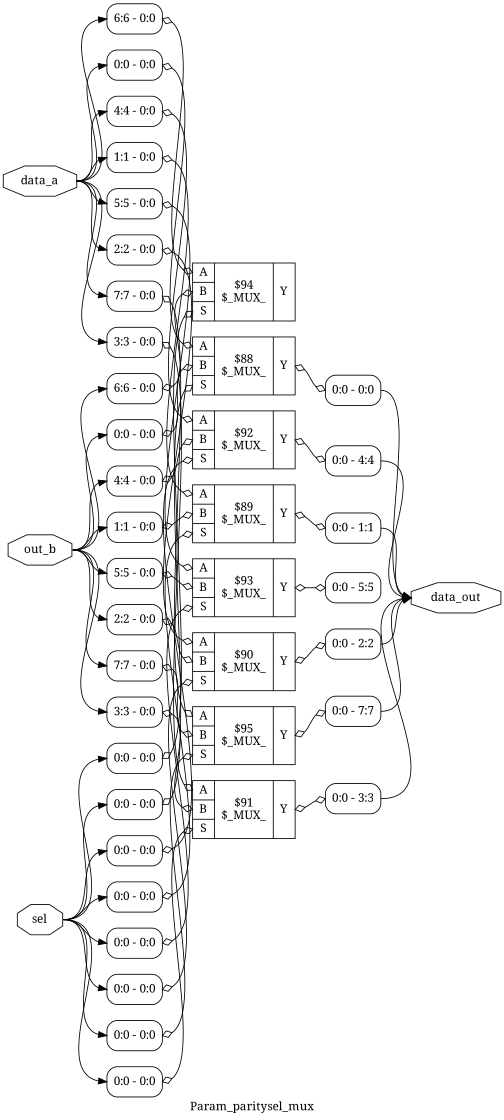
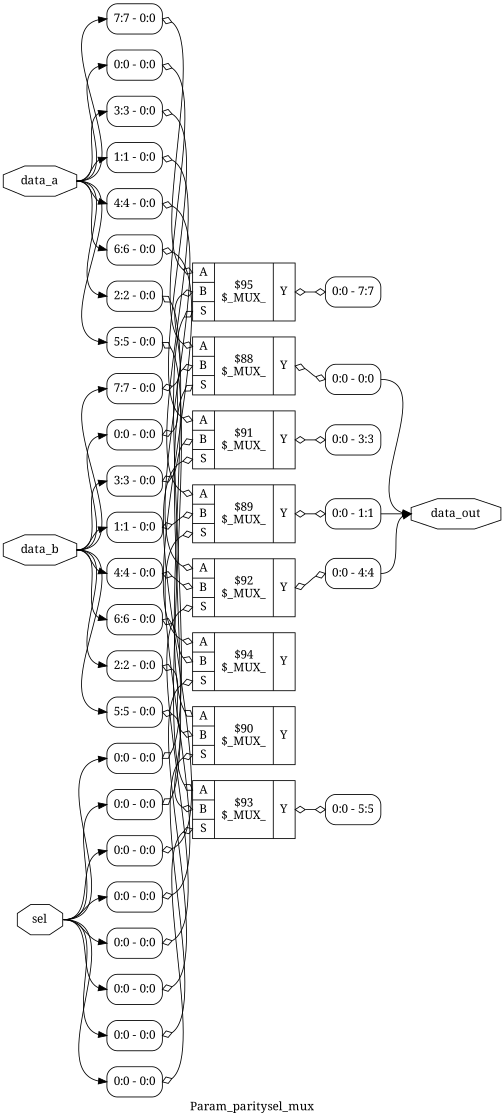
(40, 550) -> (40, 550)
(353, 644) -> none
(397, 659) -> none
(400, 713) -> none
